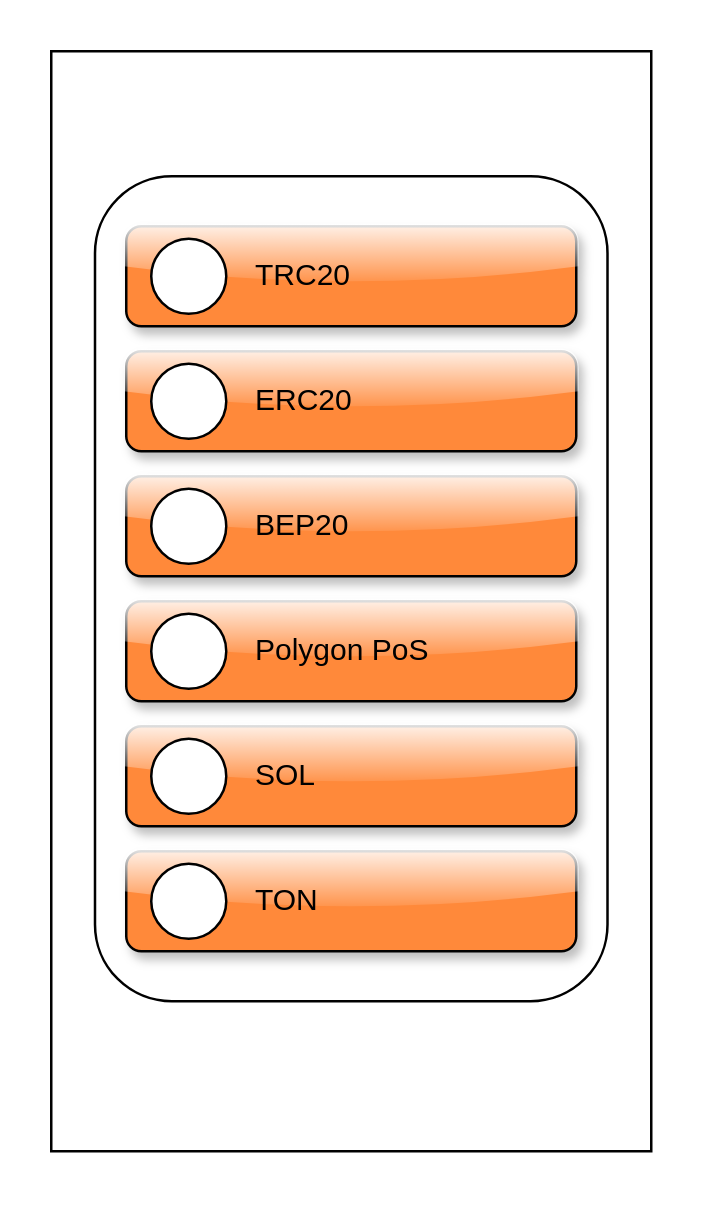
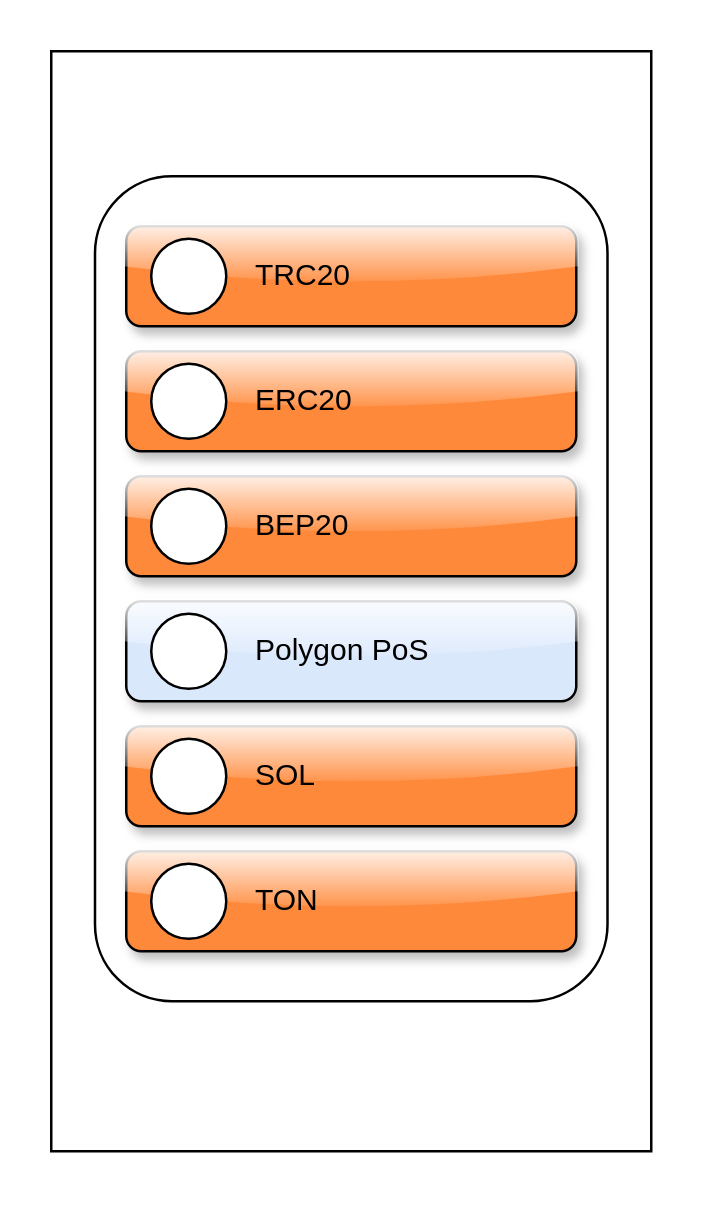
(351, 651) -> (351, 651)
